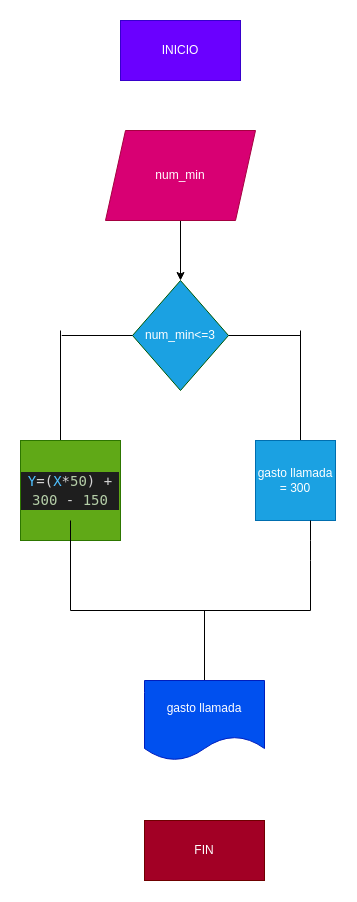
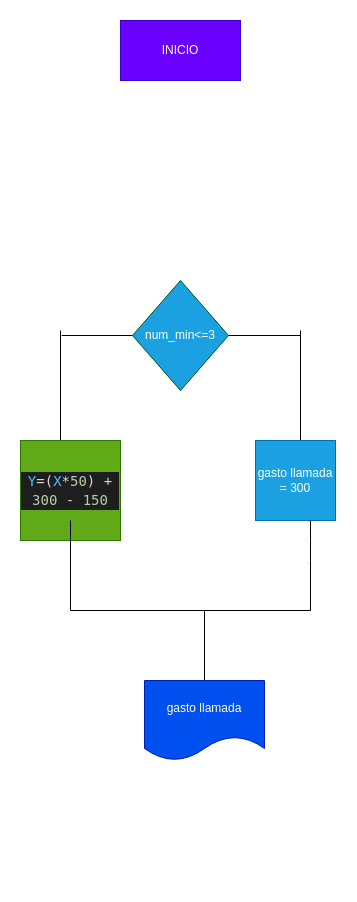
(181, 176) -> none
(181, 247) -> none
(205, 851) -> none
